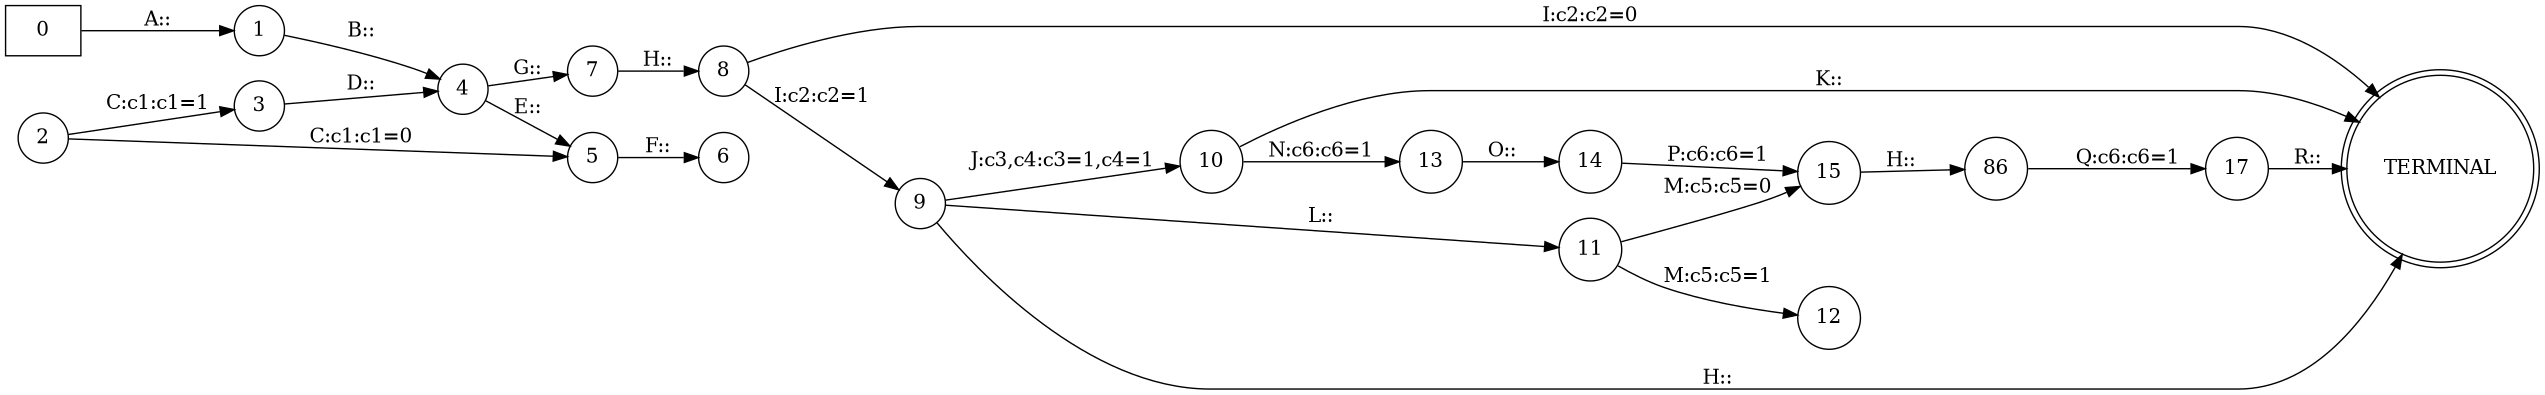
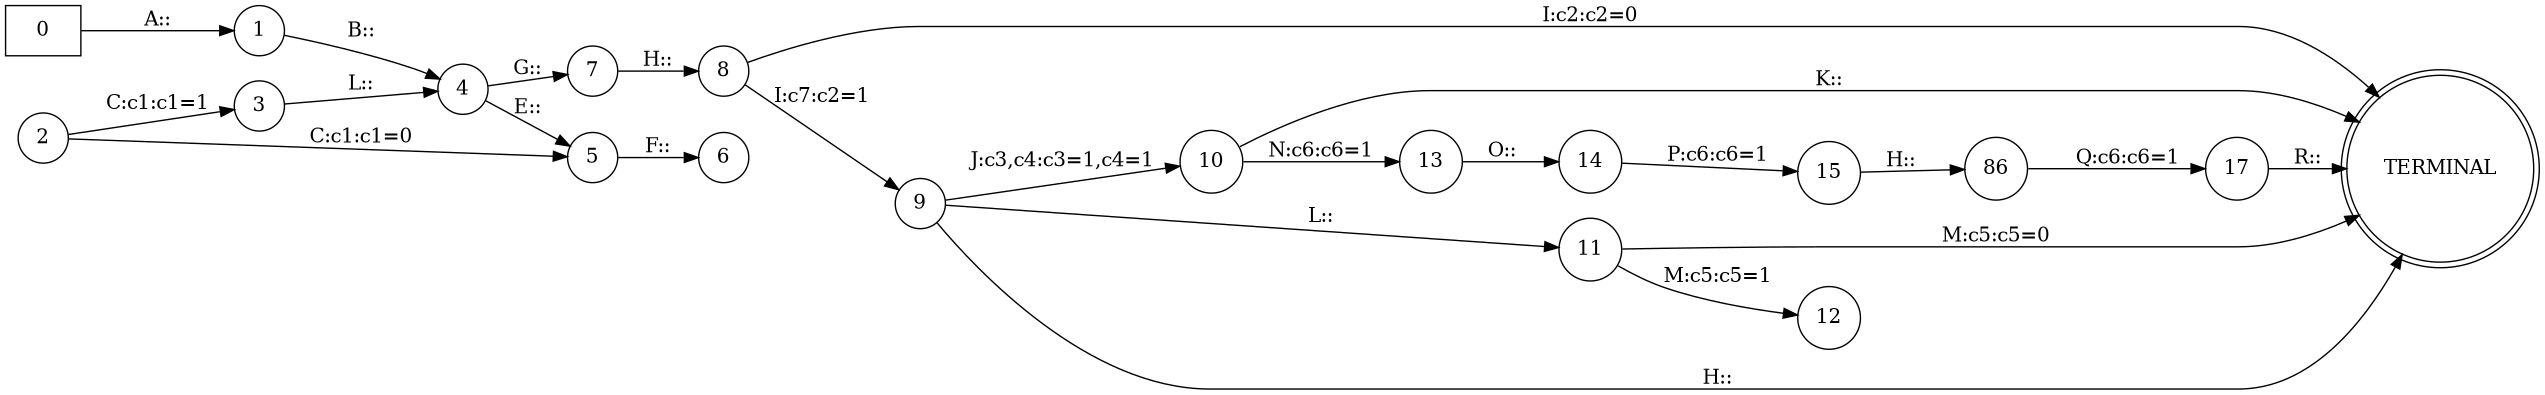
(361, 84) -> (361, 84)
(822, 97) -> (822, 97)
(1705, 219) -> (1986, 247)
